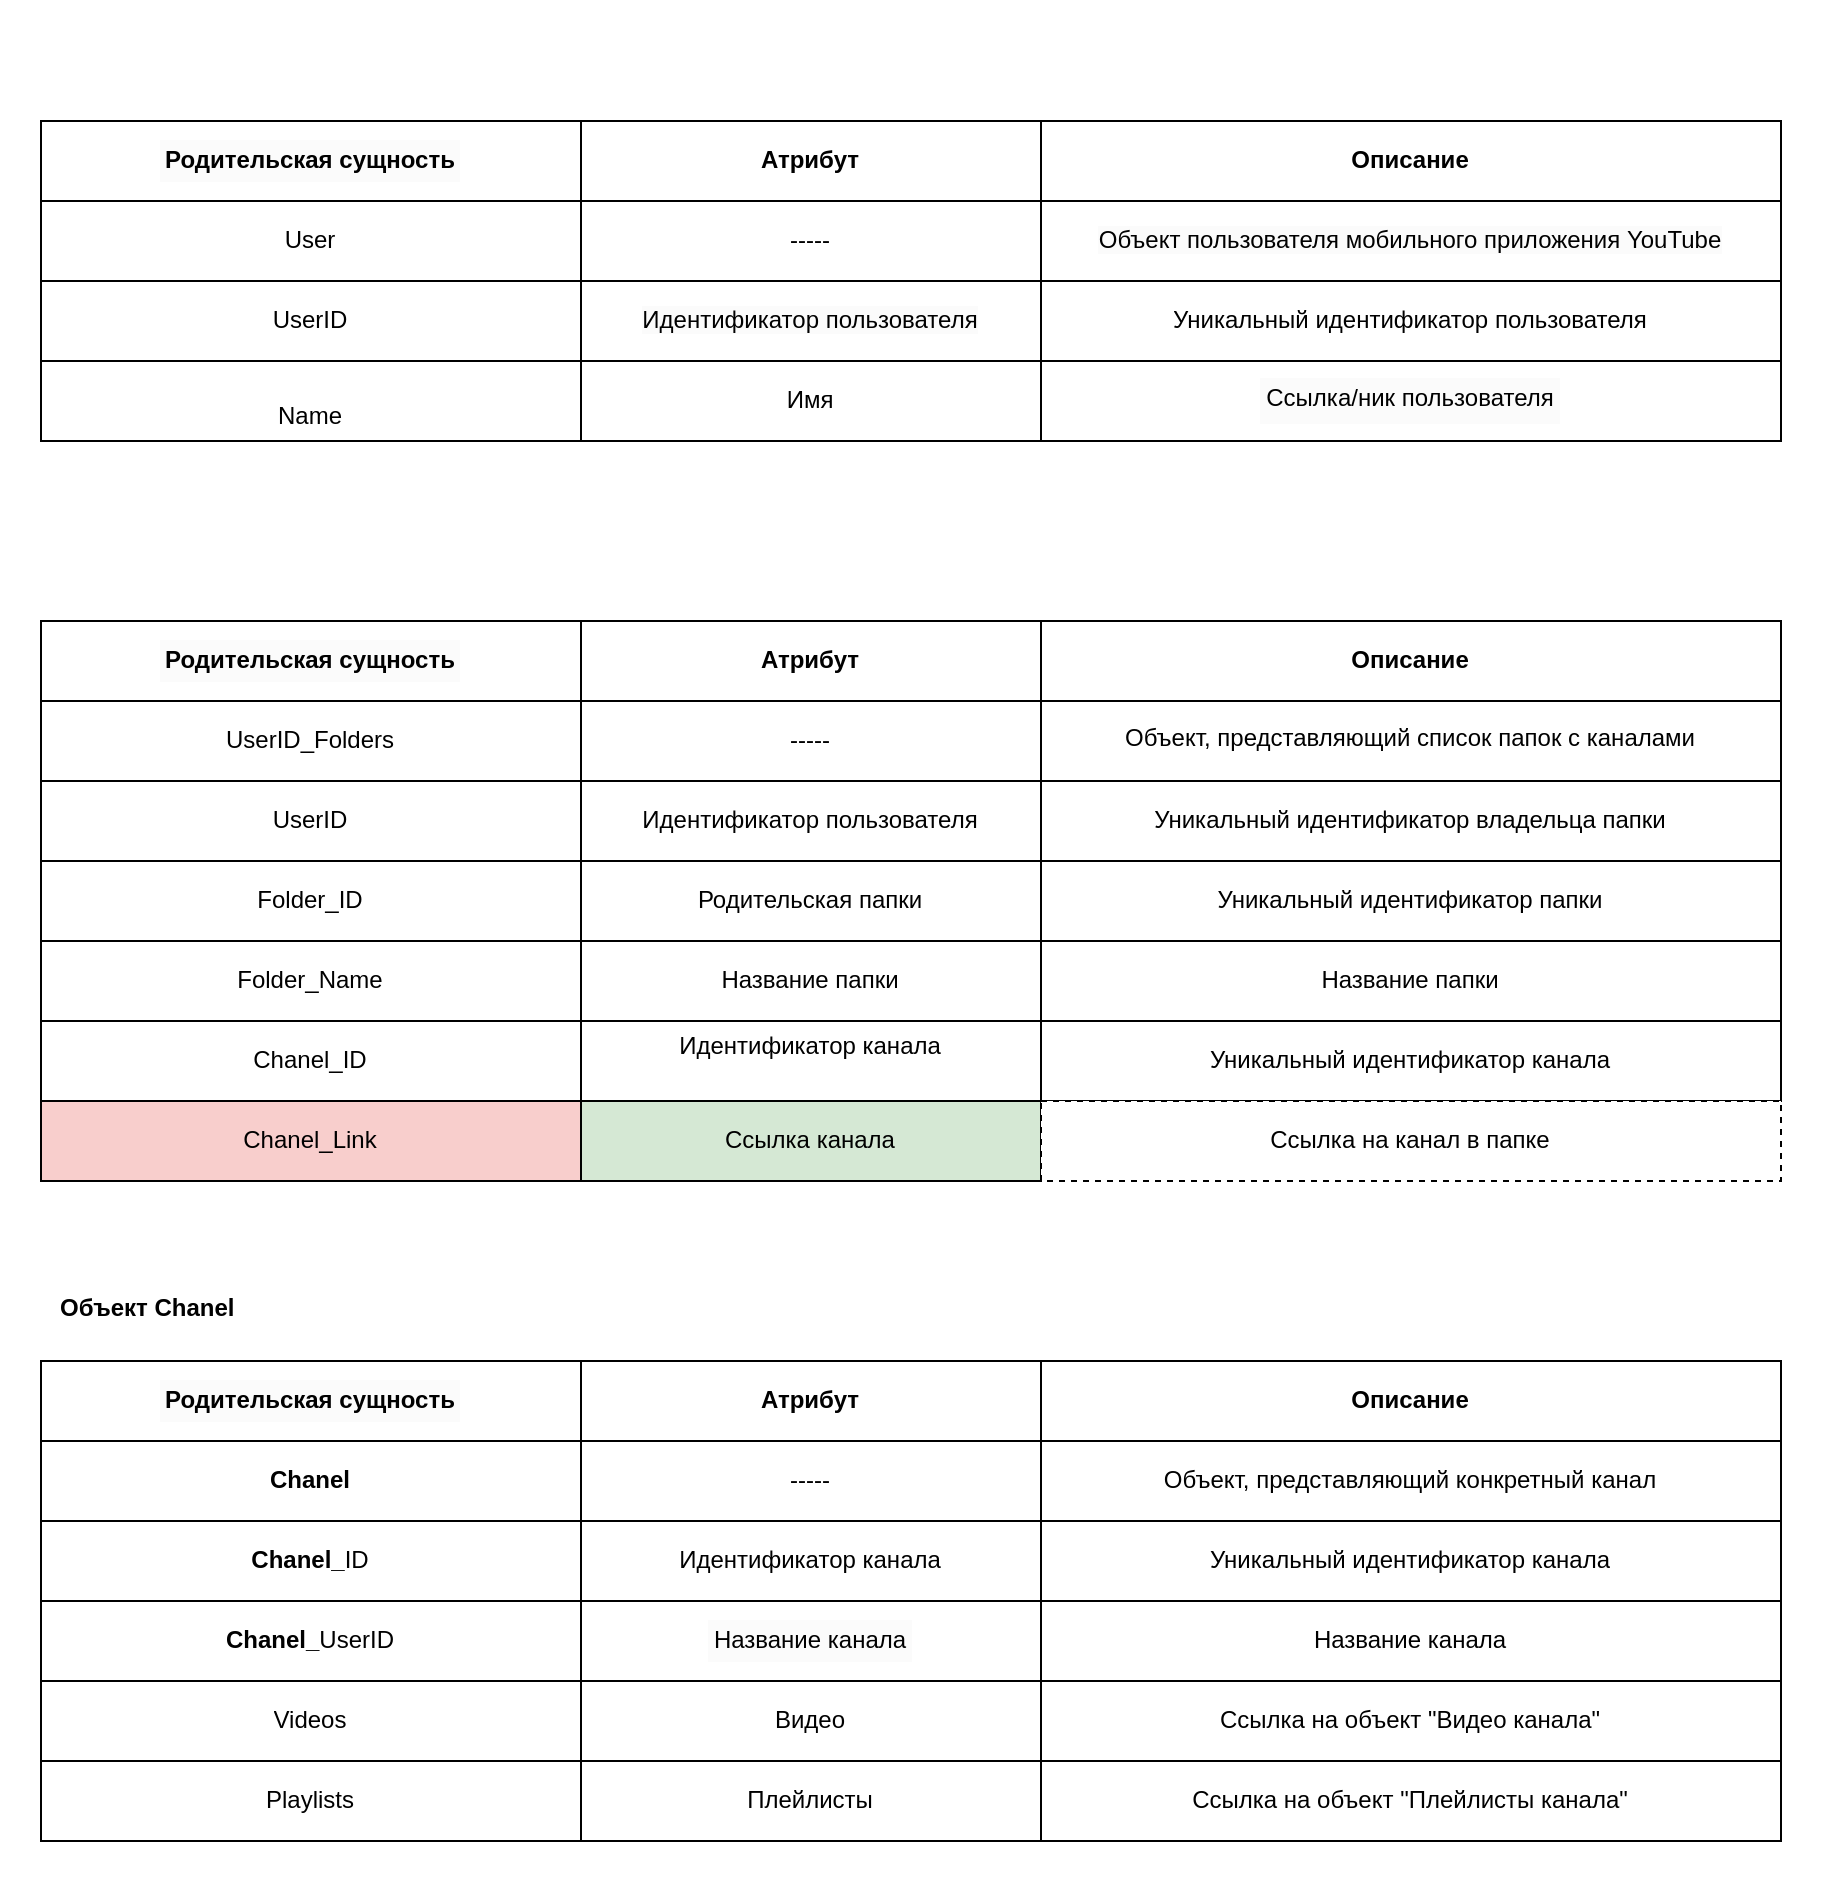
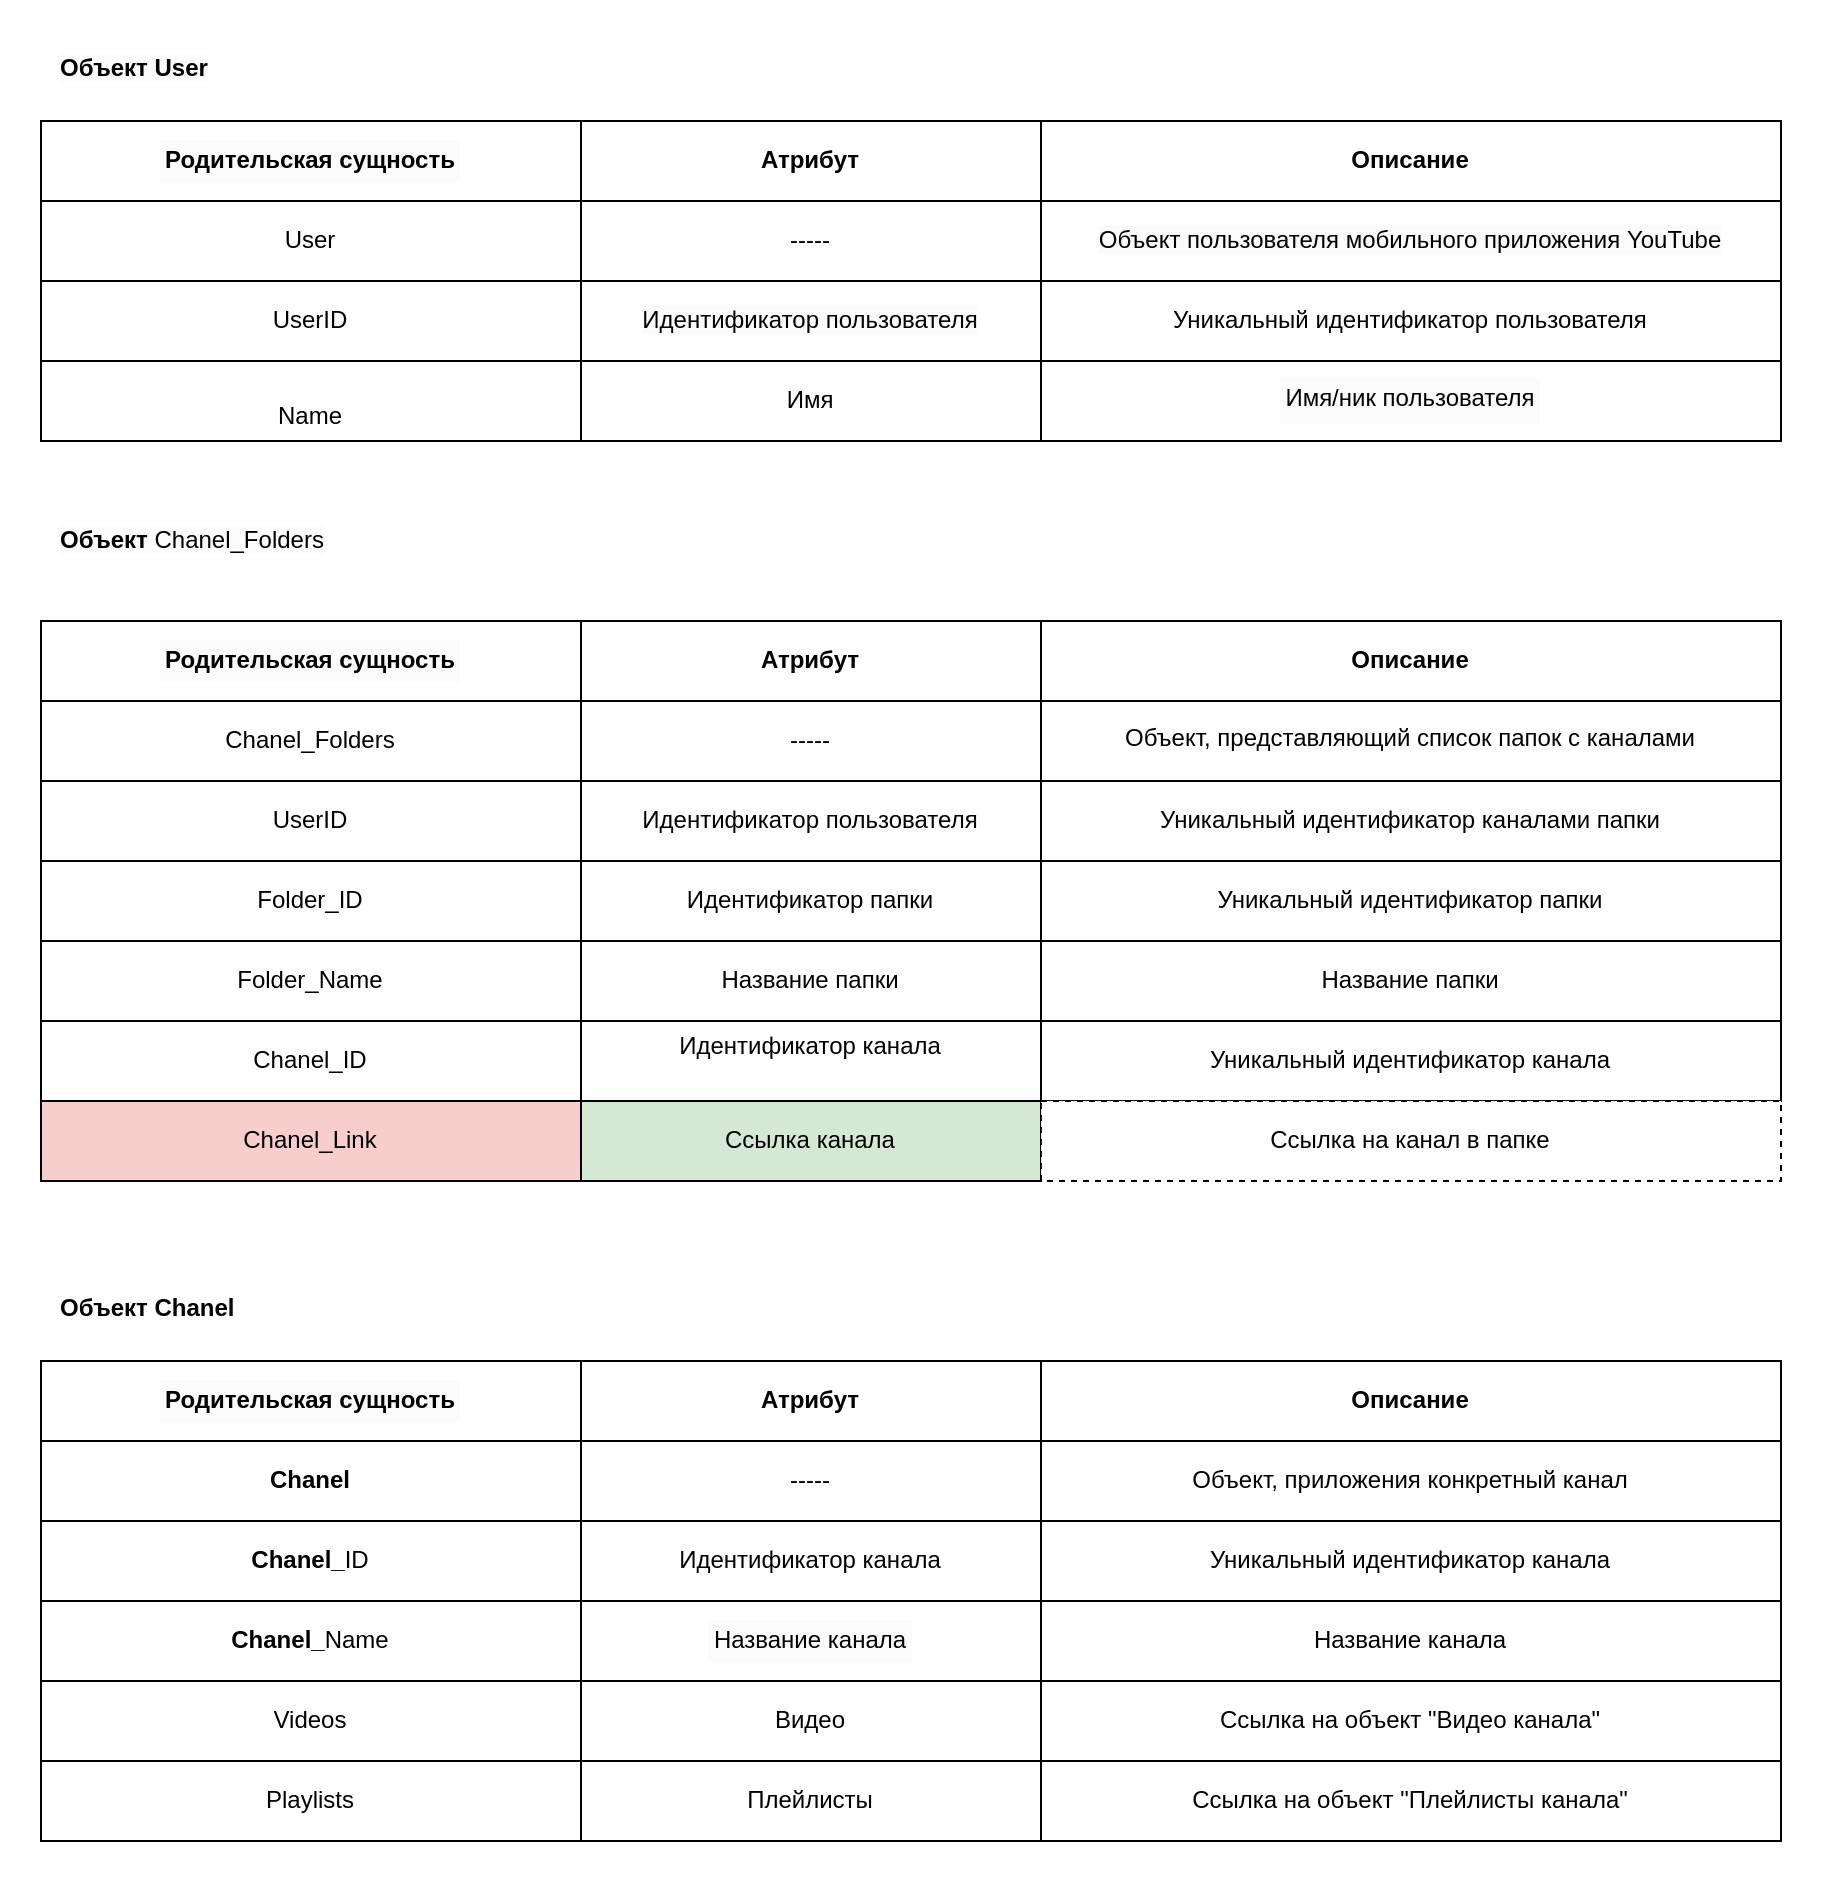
none -> (166, 71)
(1411, 401) -> (1411, 401)
none -> (186, 511)
(311, 741) -> (311, 741)
(1411, 821) -> (1411, 821)
(811, 901) -> (811, 901)
(1411, 1481) -> (1411, 1481)
(311, 1641) -> (311, 1641)
